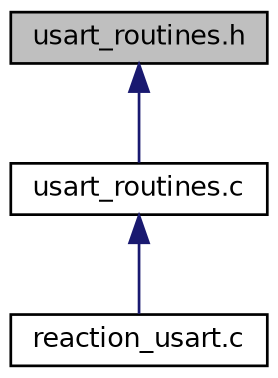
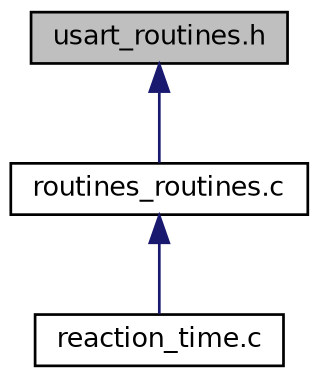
(139, 189) -> (159, 189)
(139, 340) -> (159, 340)
